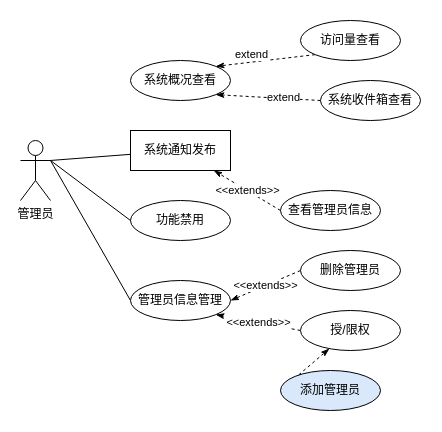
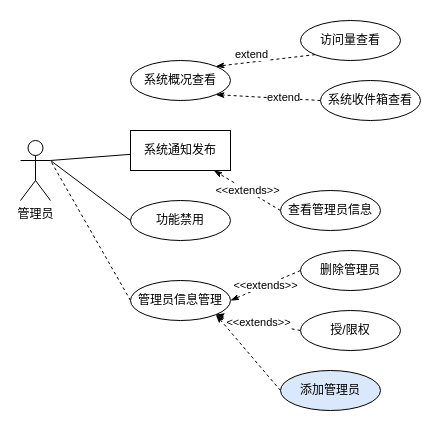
(91, 232) -> (91, 232)
(311, 364) -> (251, 355)
